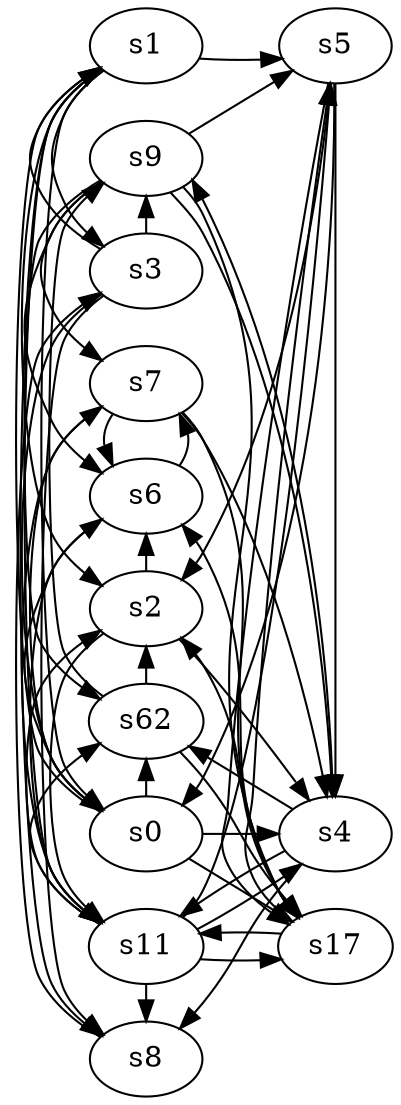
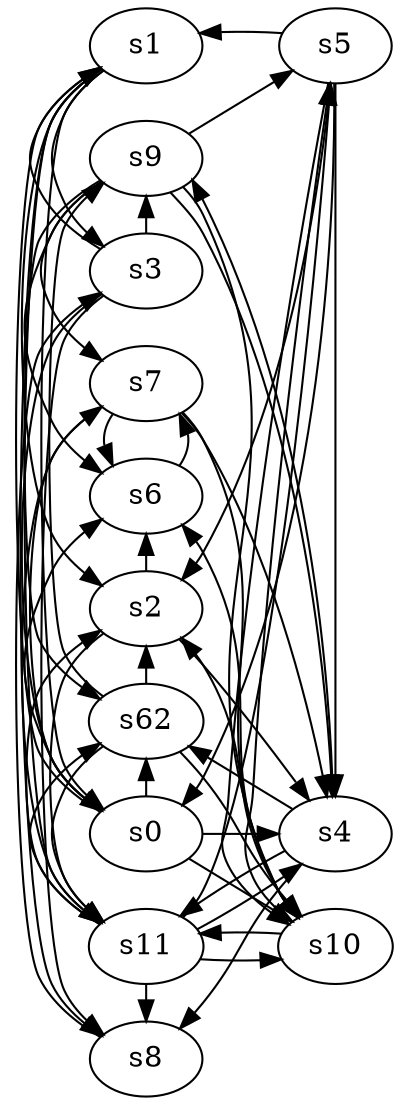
(230, 60) -> (252, 32)
(30, 710) -> (53, 823)
(335, 946) -> (335, 946)
